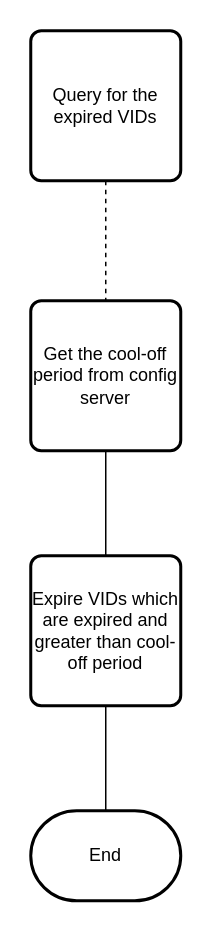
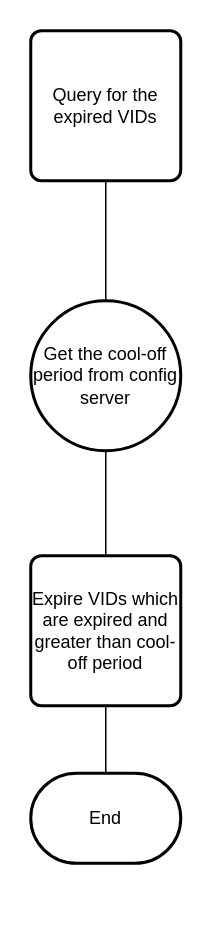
(106, 241) -> (106, 241)
(106, 376) -> (106, 376)
(106, 856) -> (106, 818)
